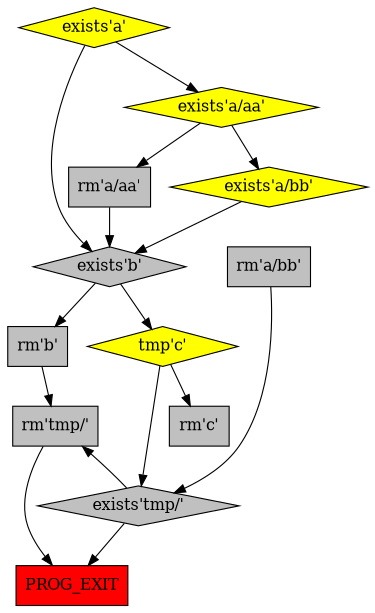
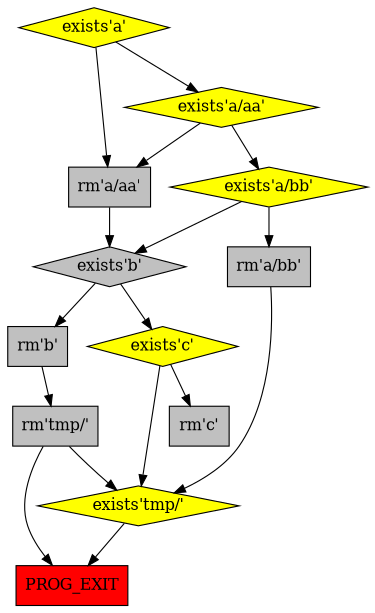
(53, 146) -> (101, 101)
none -> (269, 221)
(163, 346) -> (163, 346)
(109, 471) -> (88, 465)
(138, 506) -> (138, 506)
